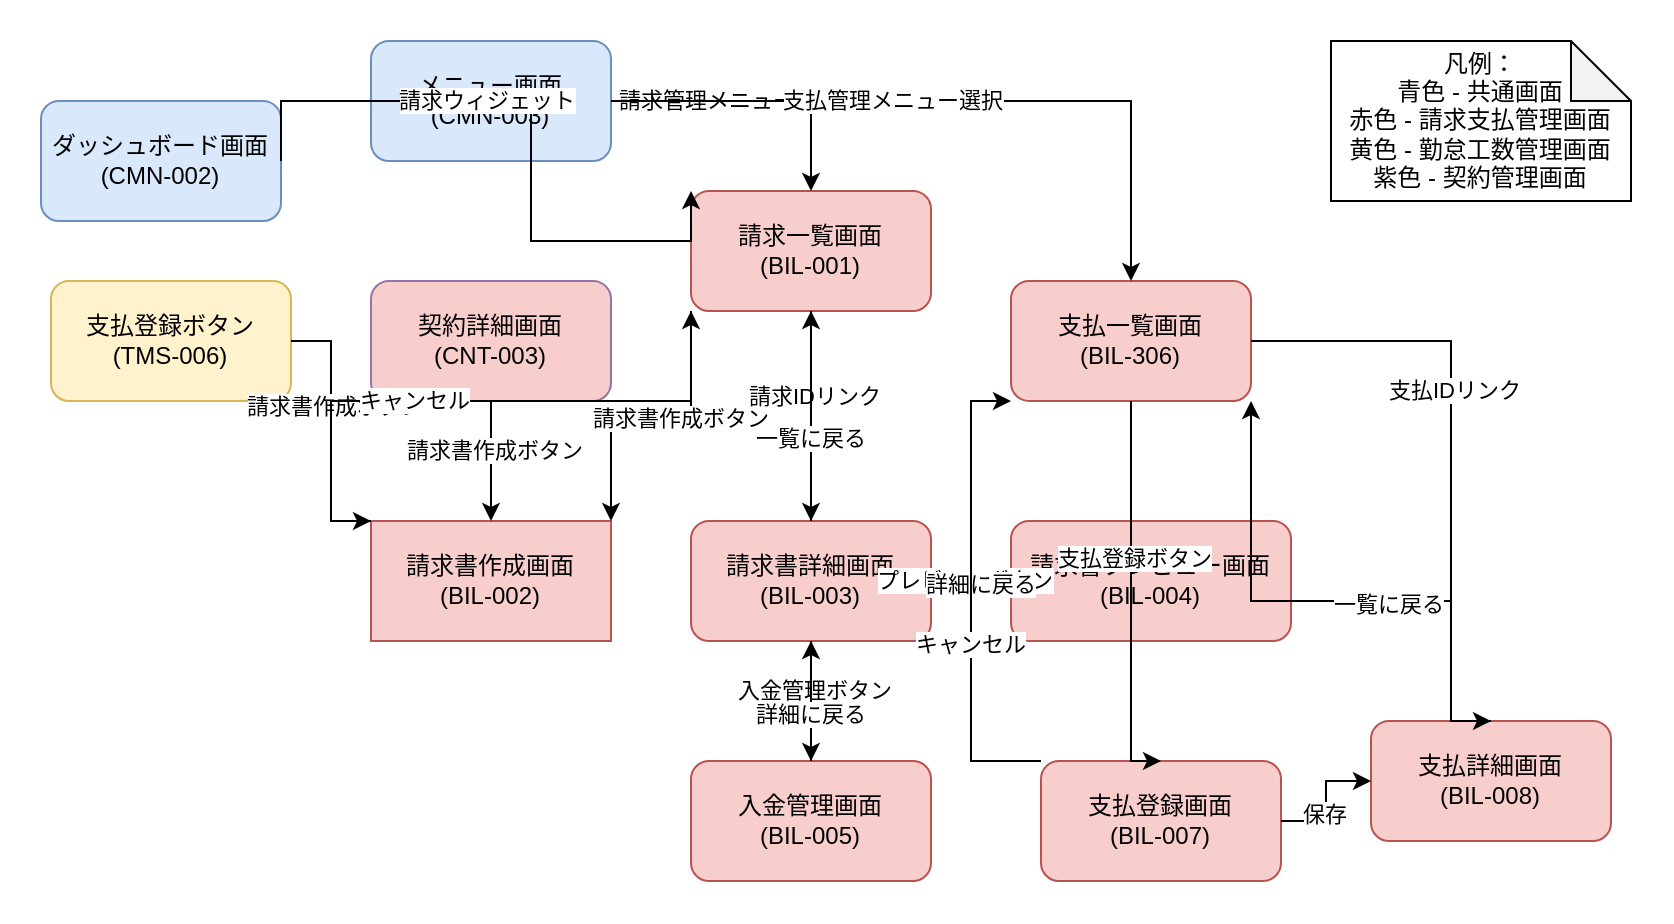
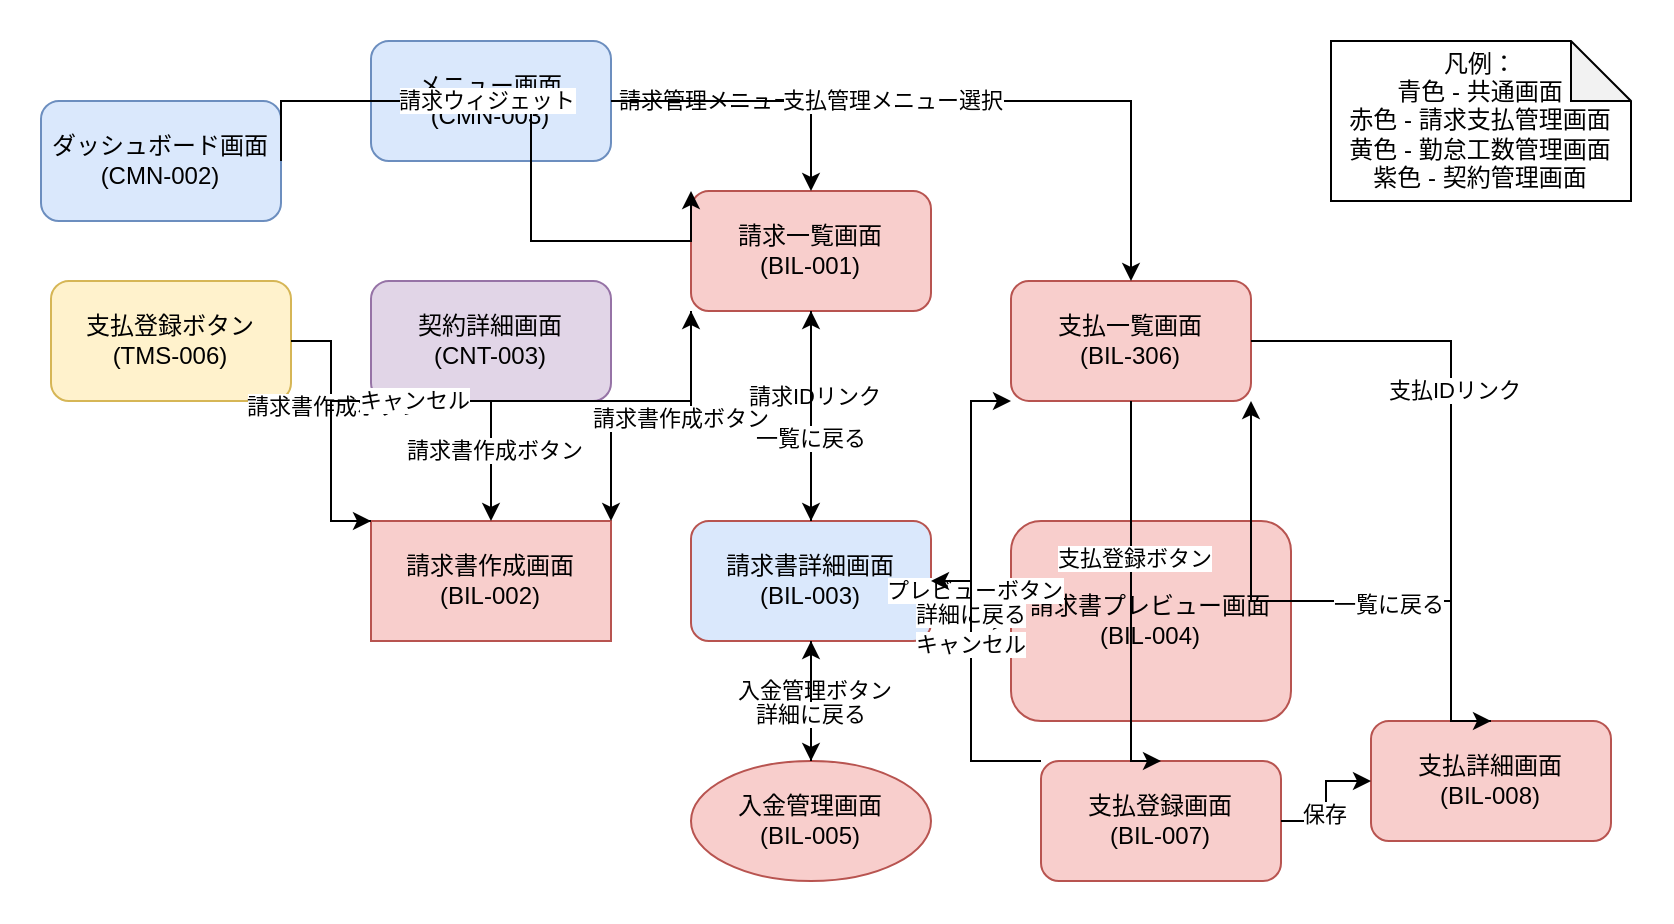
(491, 341) -> (491, 341)
(811, 581) -> (811, 581)
(1151, 581) -> (1151, 621)
(811, 821) -> (811, 821)
